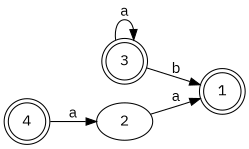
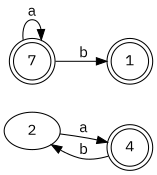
(125, 61) -> (32, 61)
(171, 108) -> (79, 137)
(73, 114) -> (84, 150)
